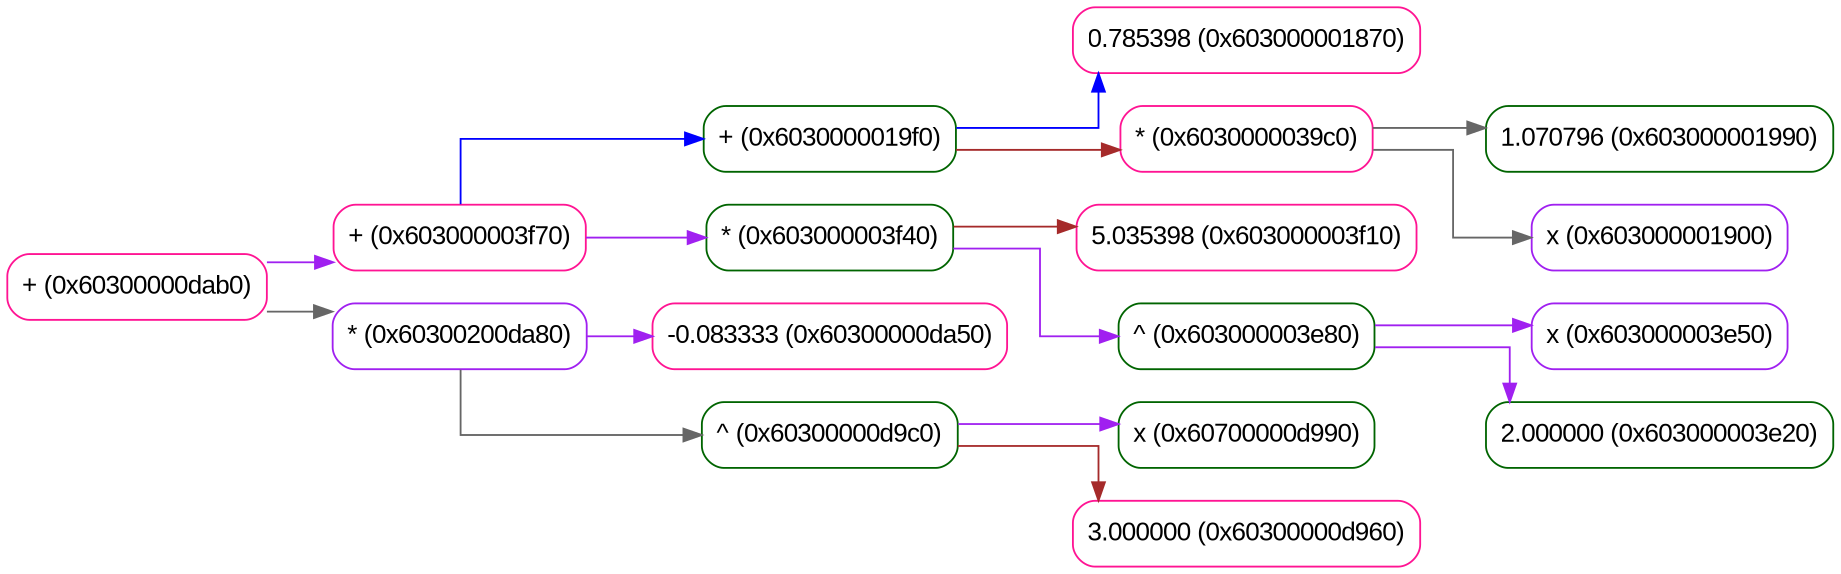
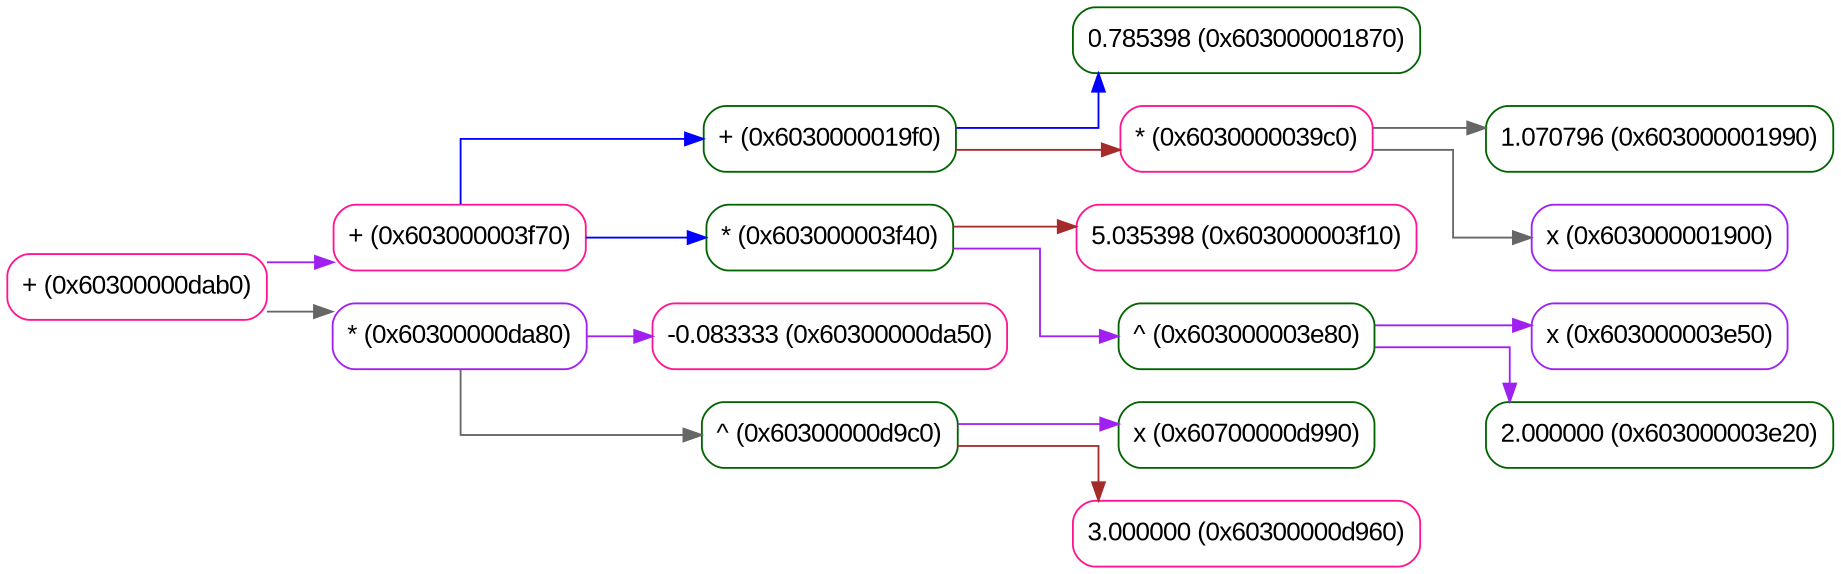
(1247, 40) -> (1247, 40)
(637, 238) -> (637, 238)
(460, 336) -> (460, 336)
